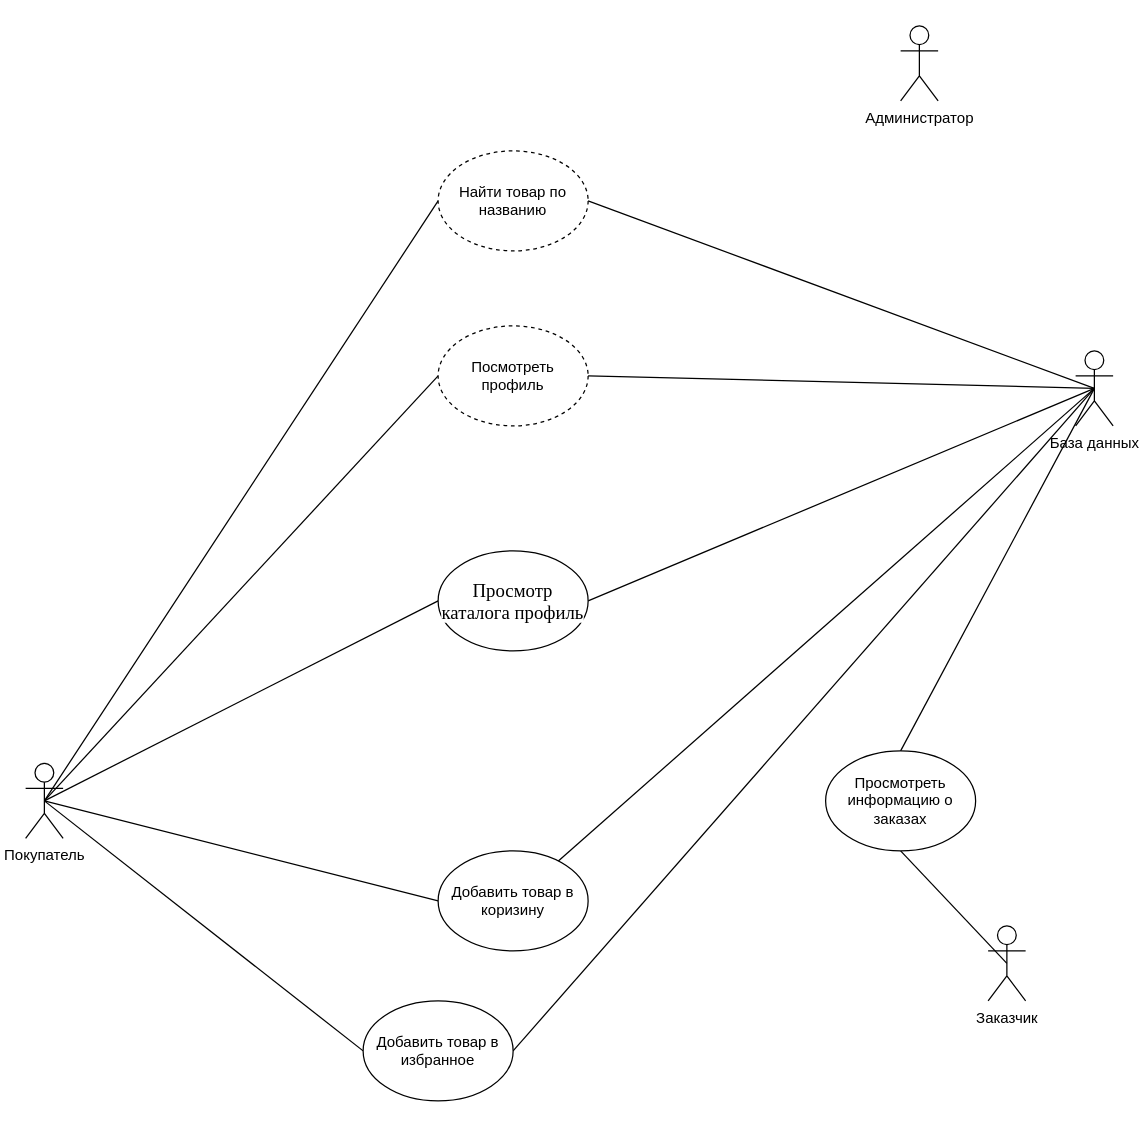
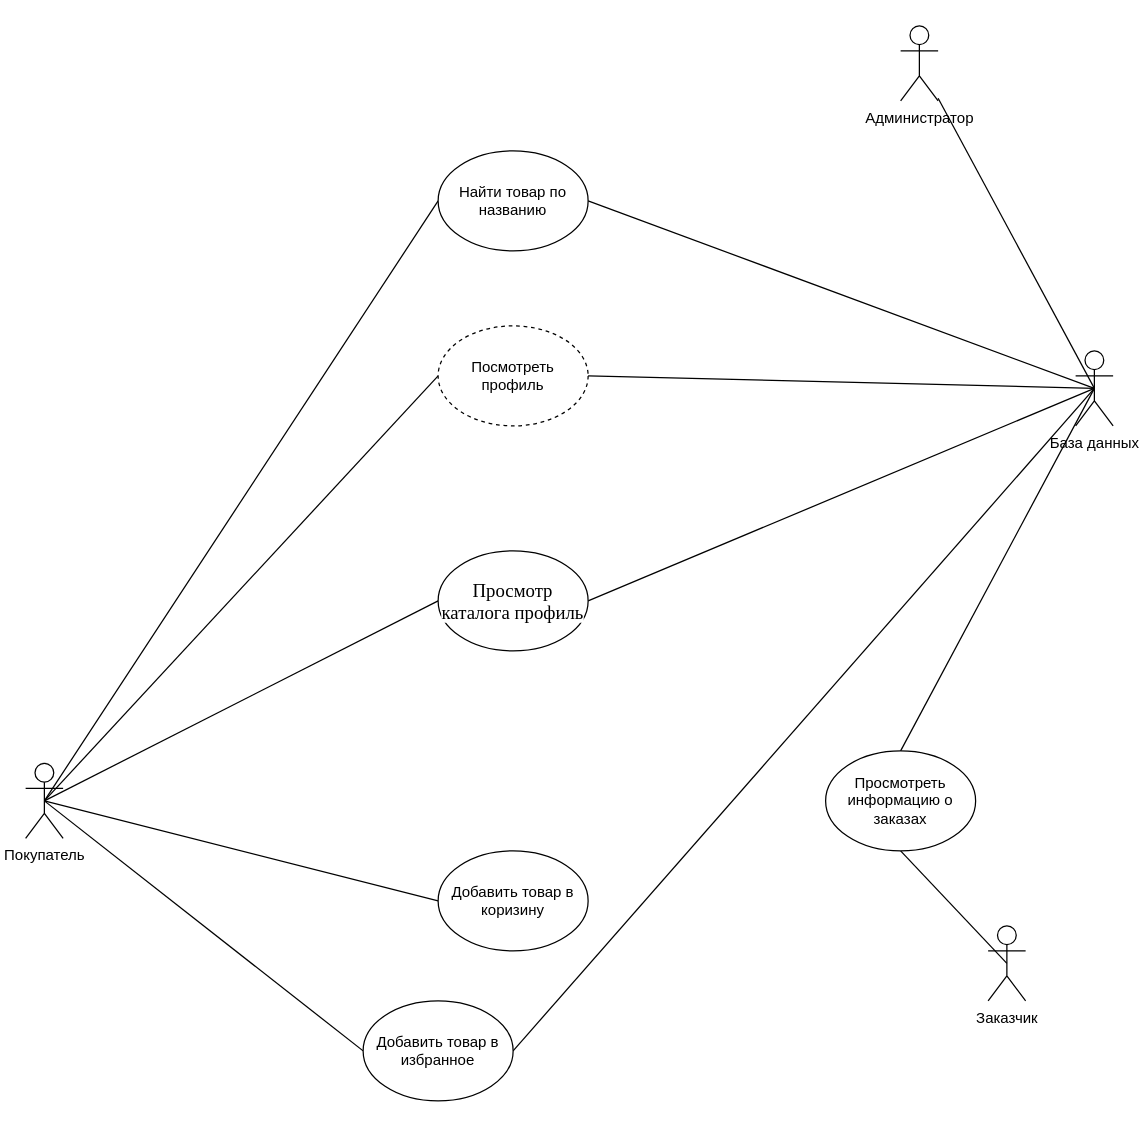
(513, 201) -> (513, 201)
(819, 631) -> (1015, 241)
